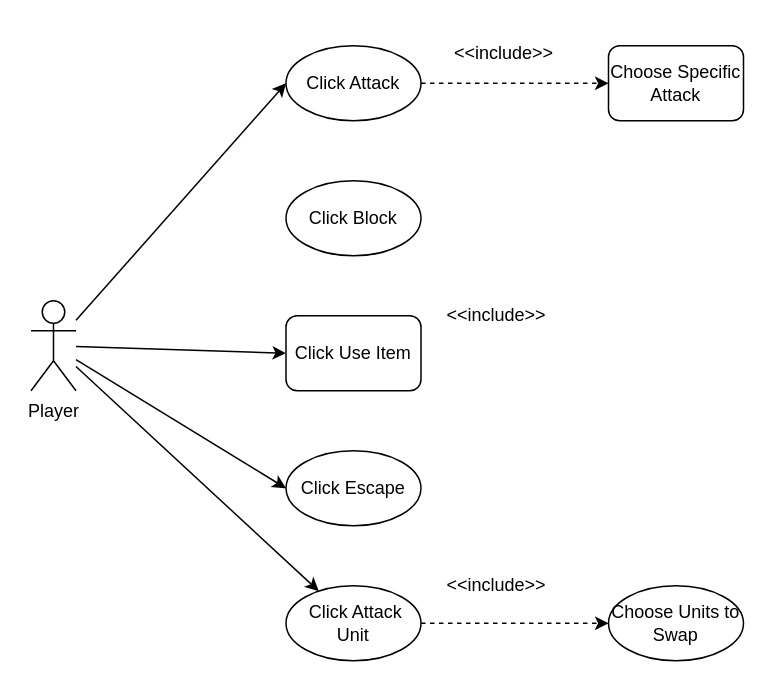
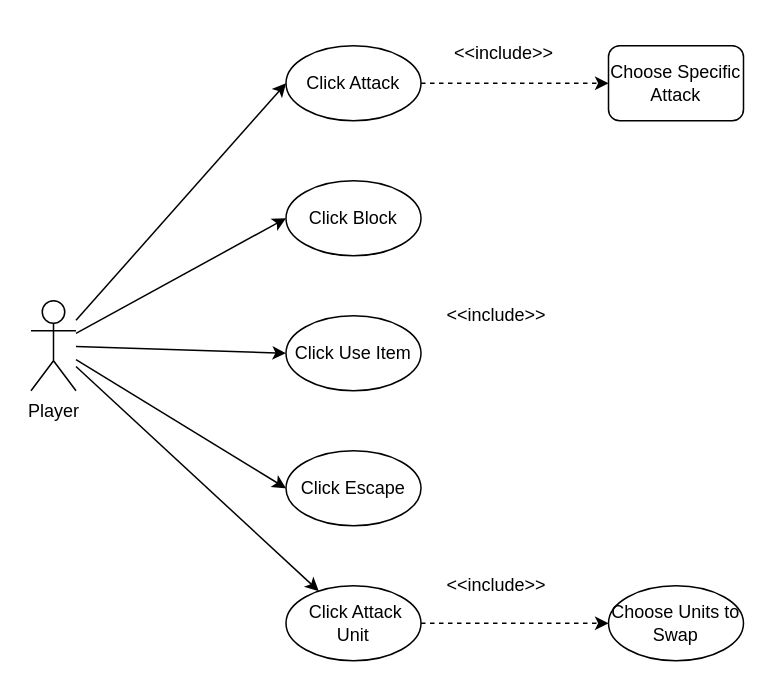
none -> (177, 278)
(353, 353) -> (353, 353)
